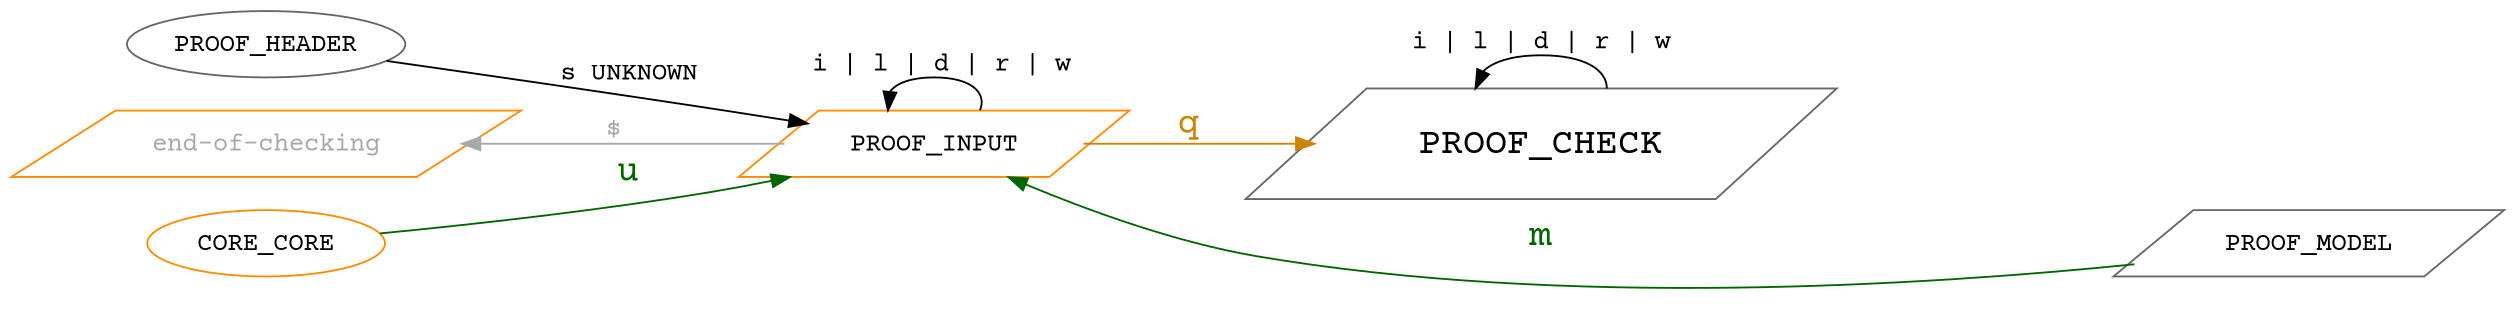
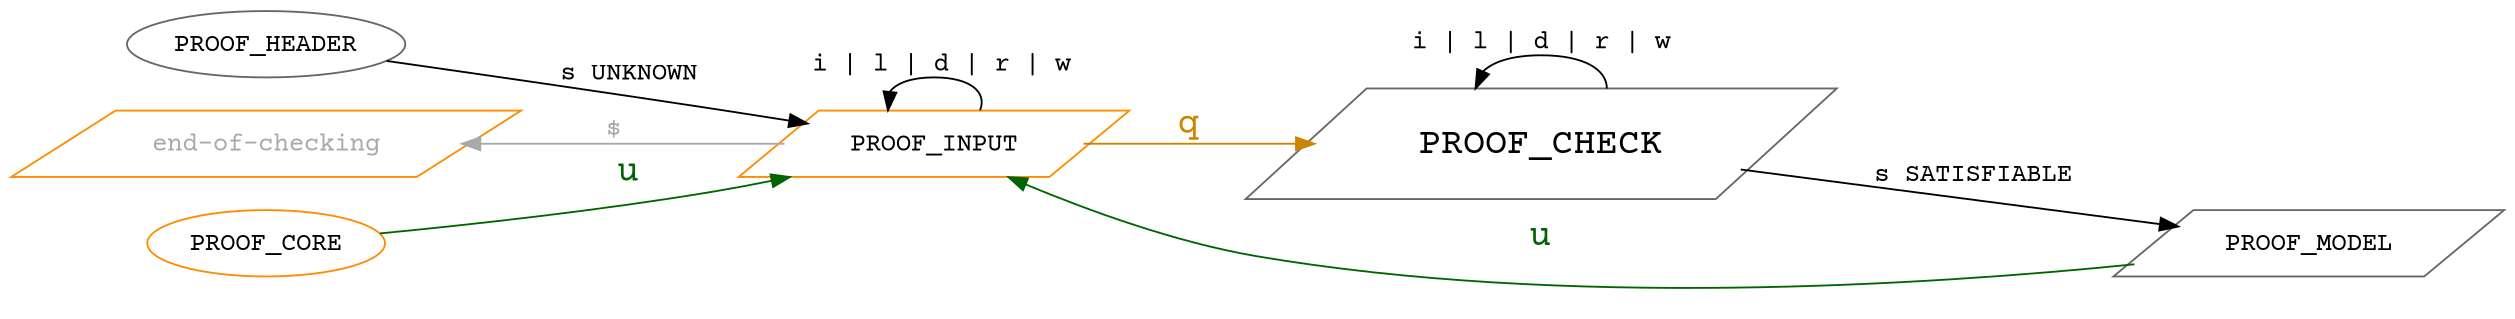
none -> (1950, 197)
(1541, 236) -> (1541, 236)
(266, 243) -> (266, 243)
